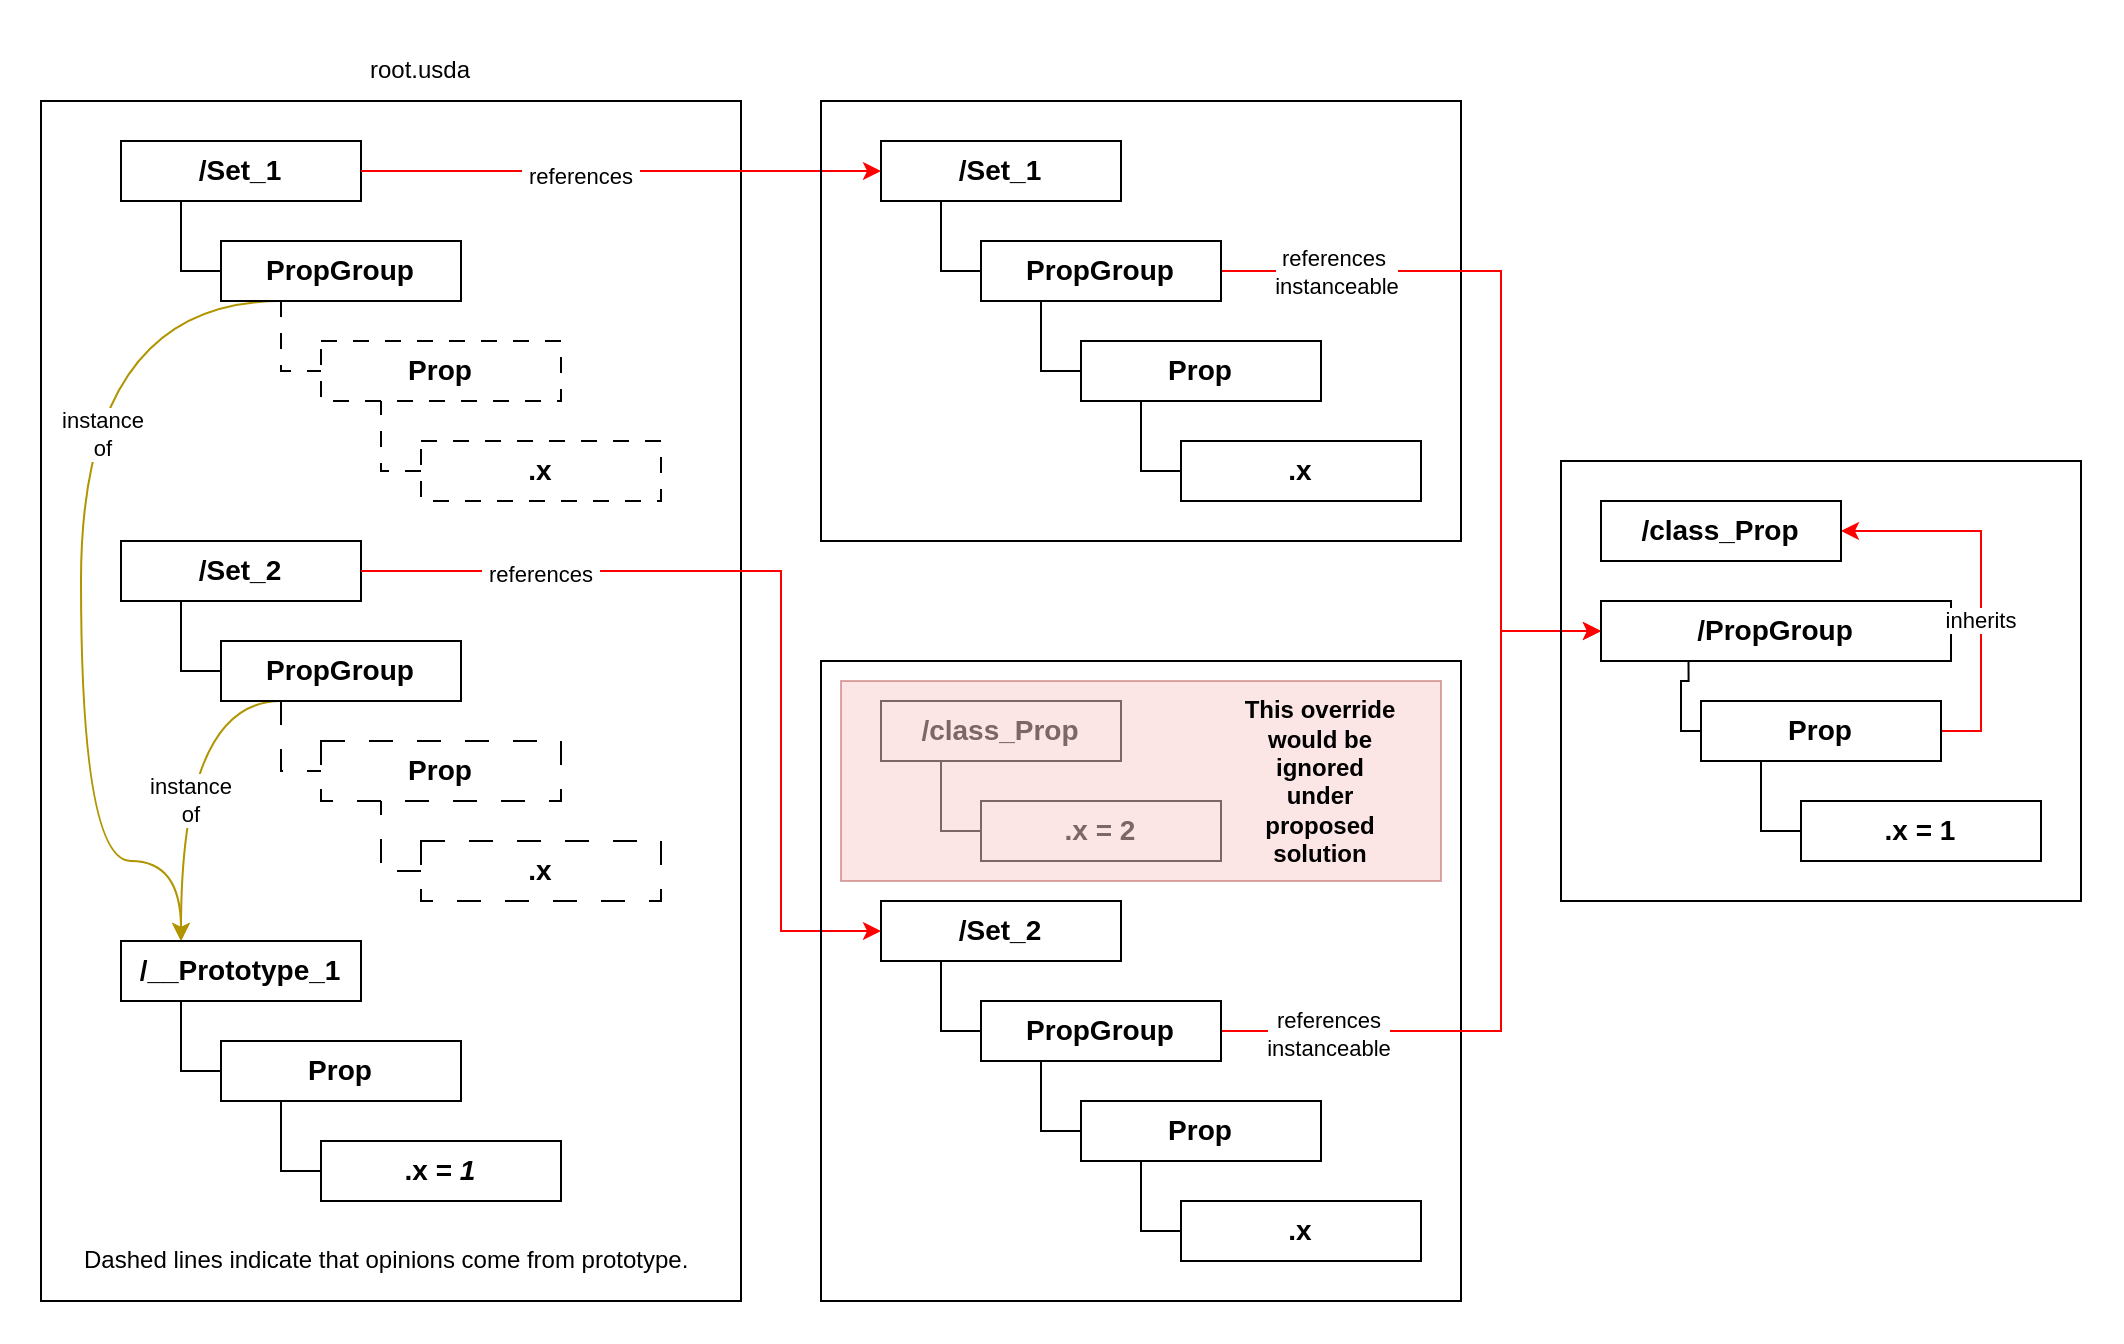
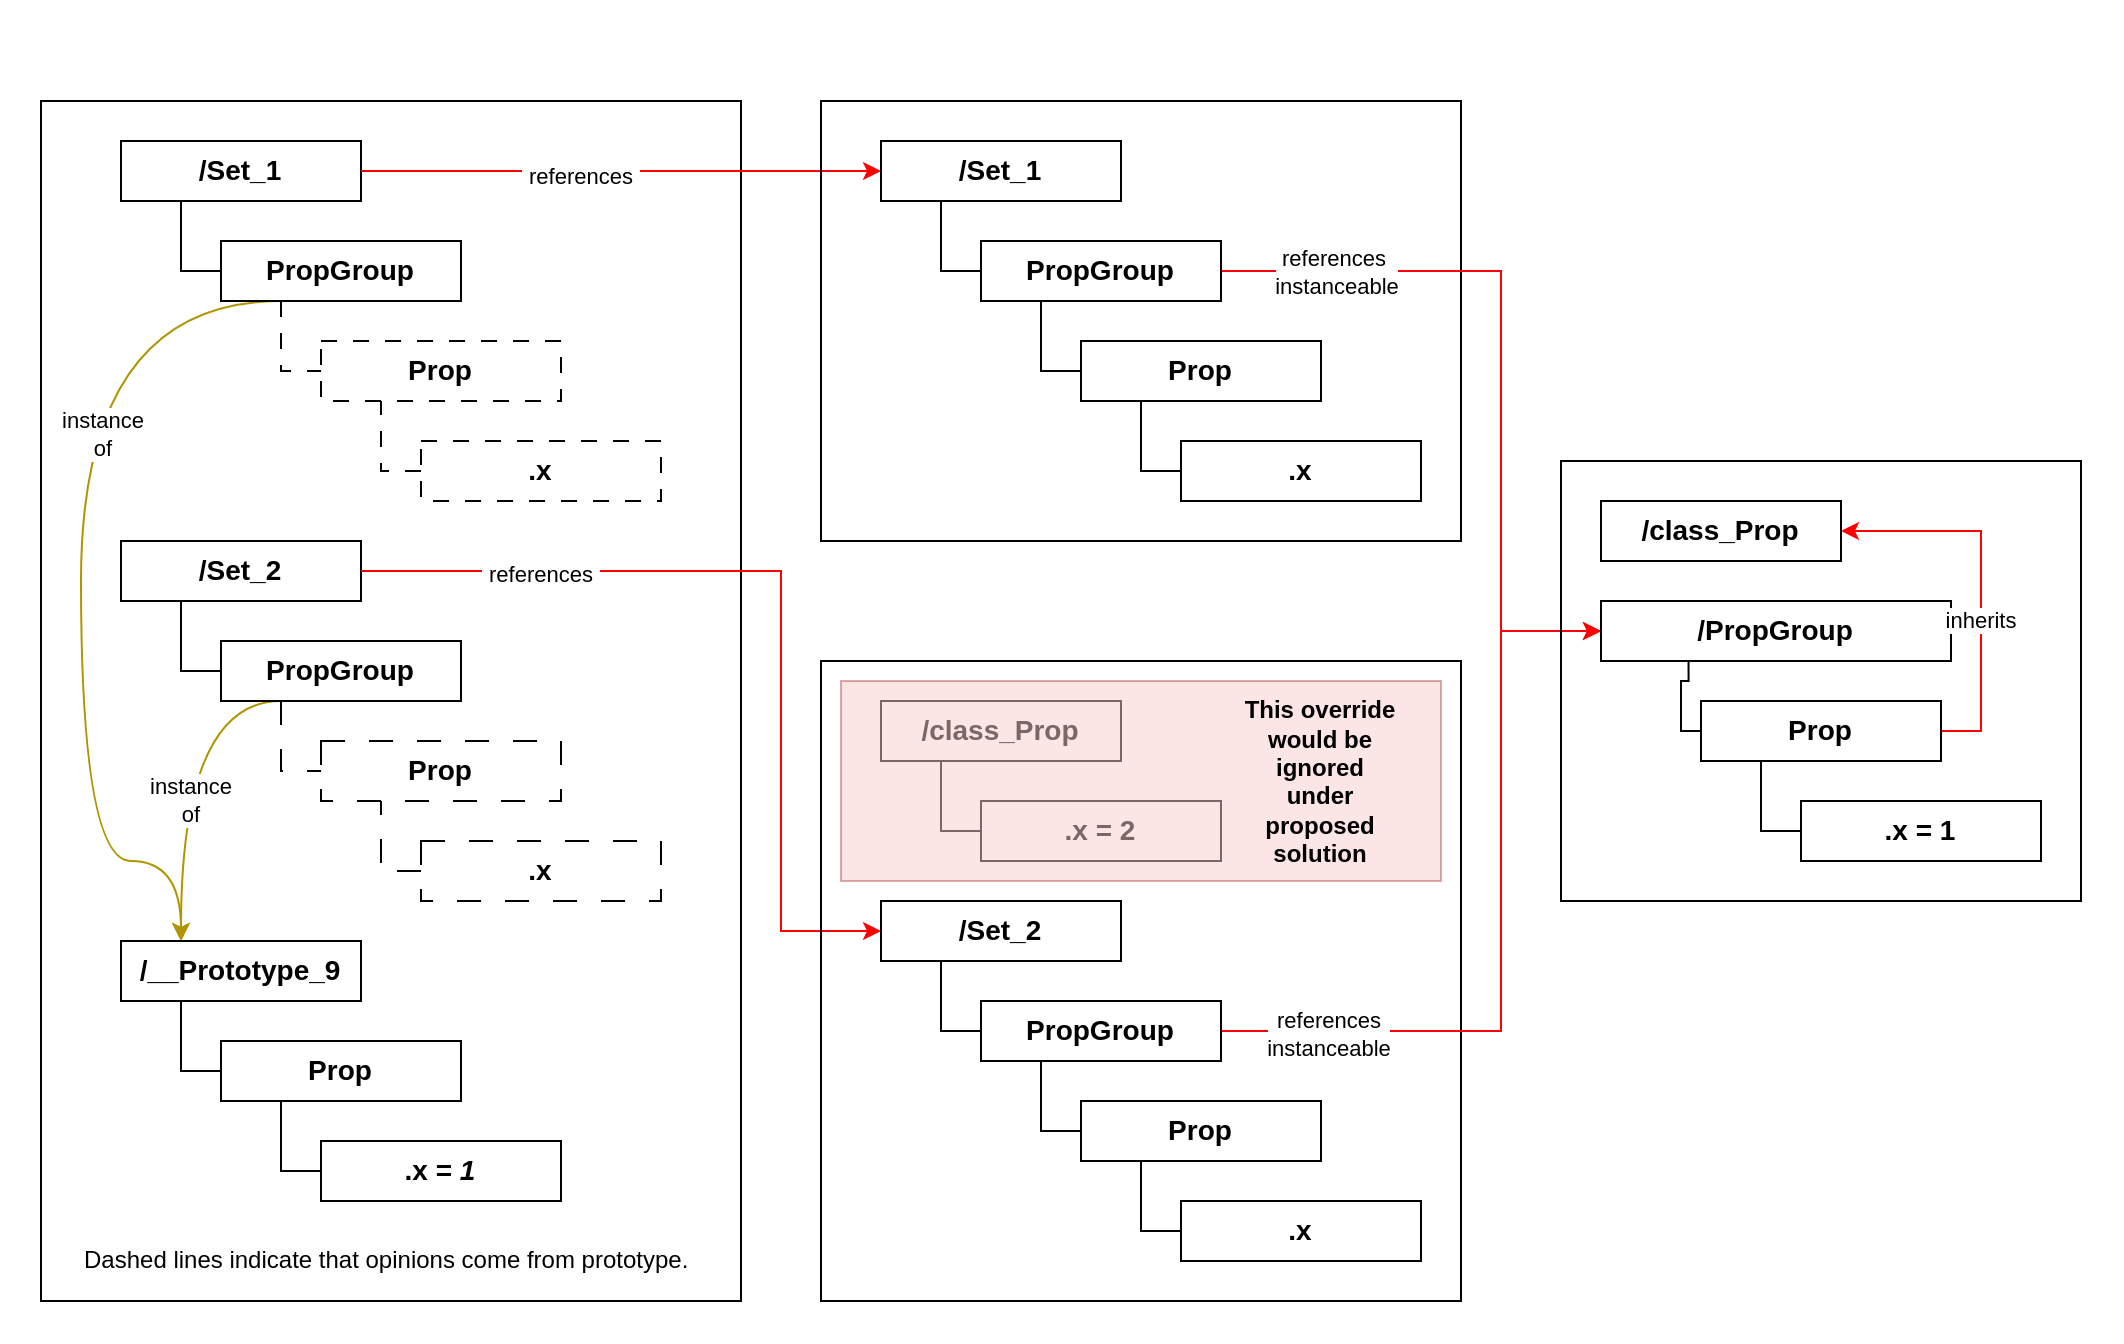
(421, 71) -> none
(241, 971) -> (241, 971)
